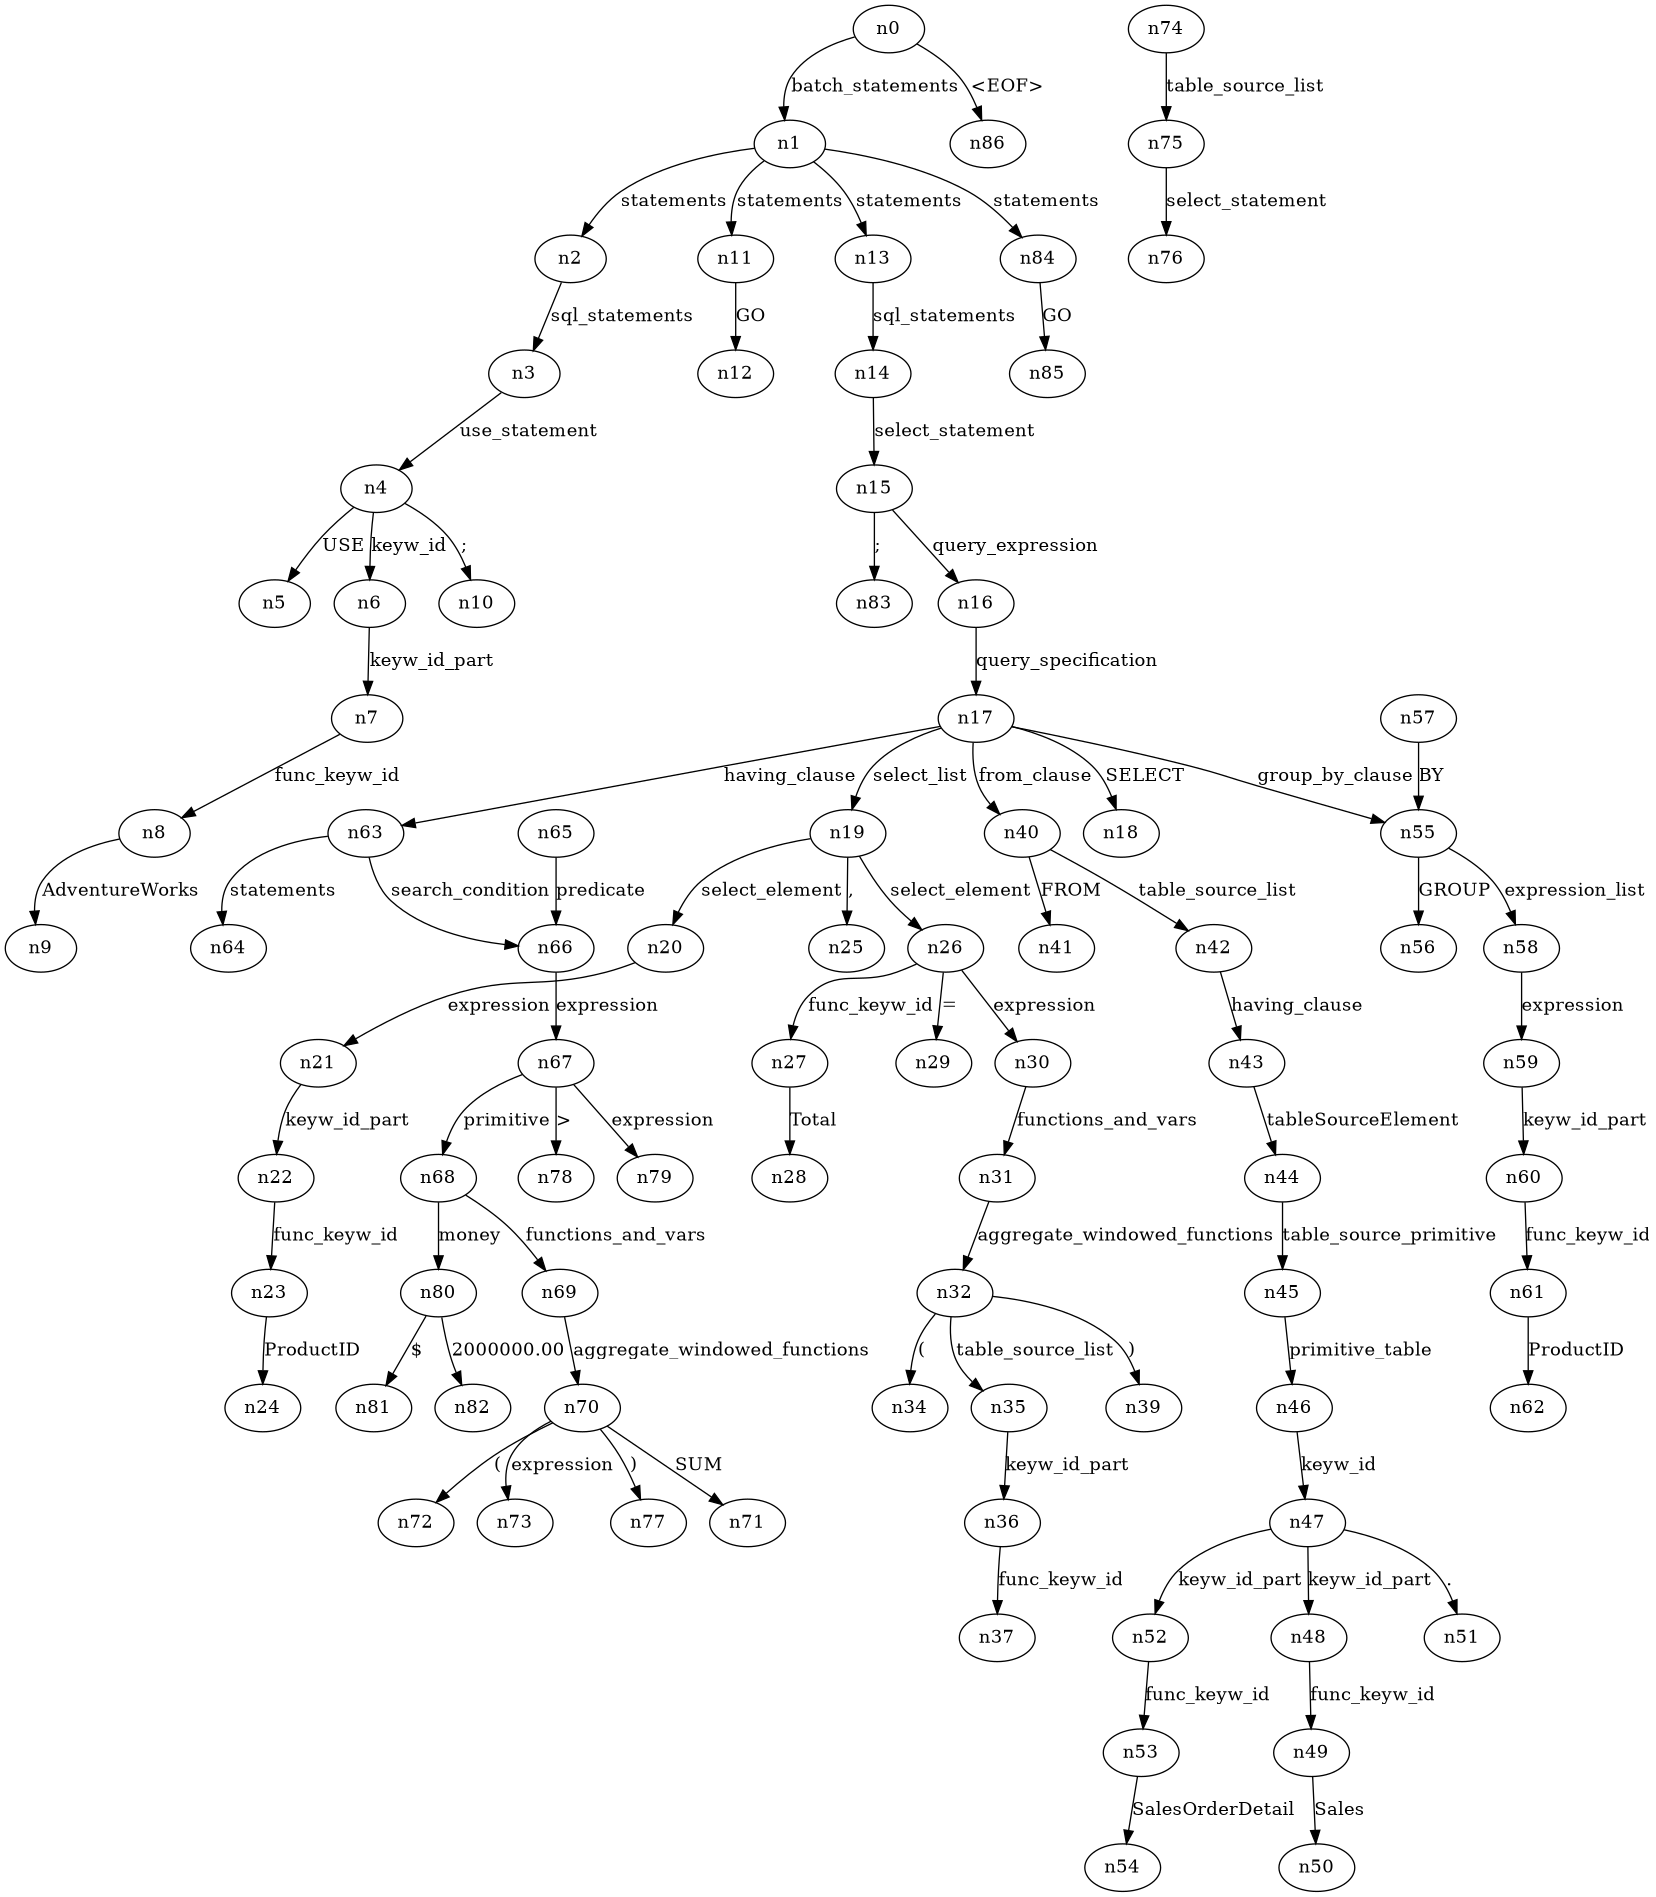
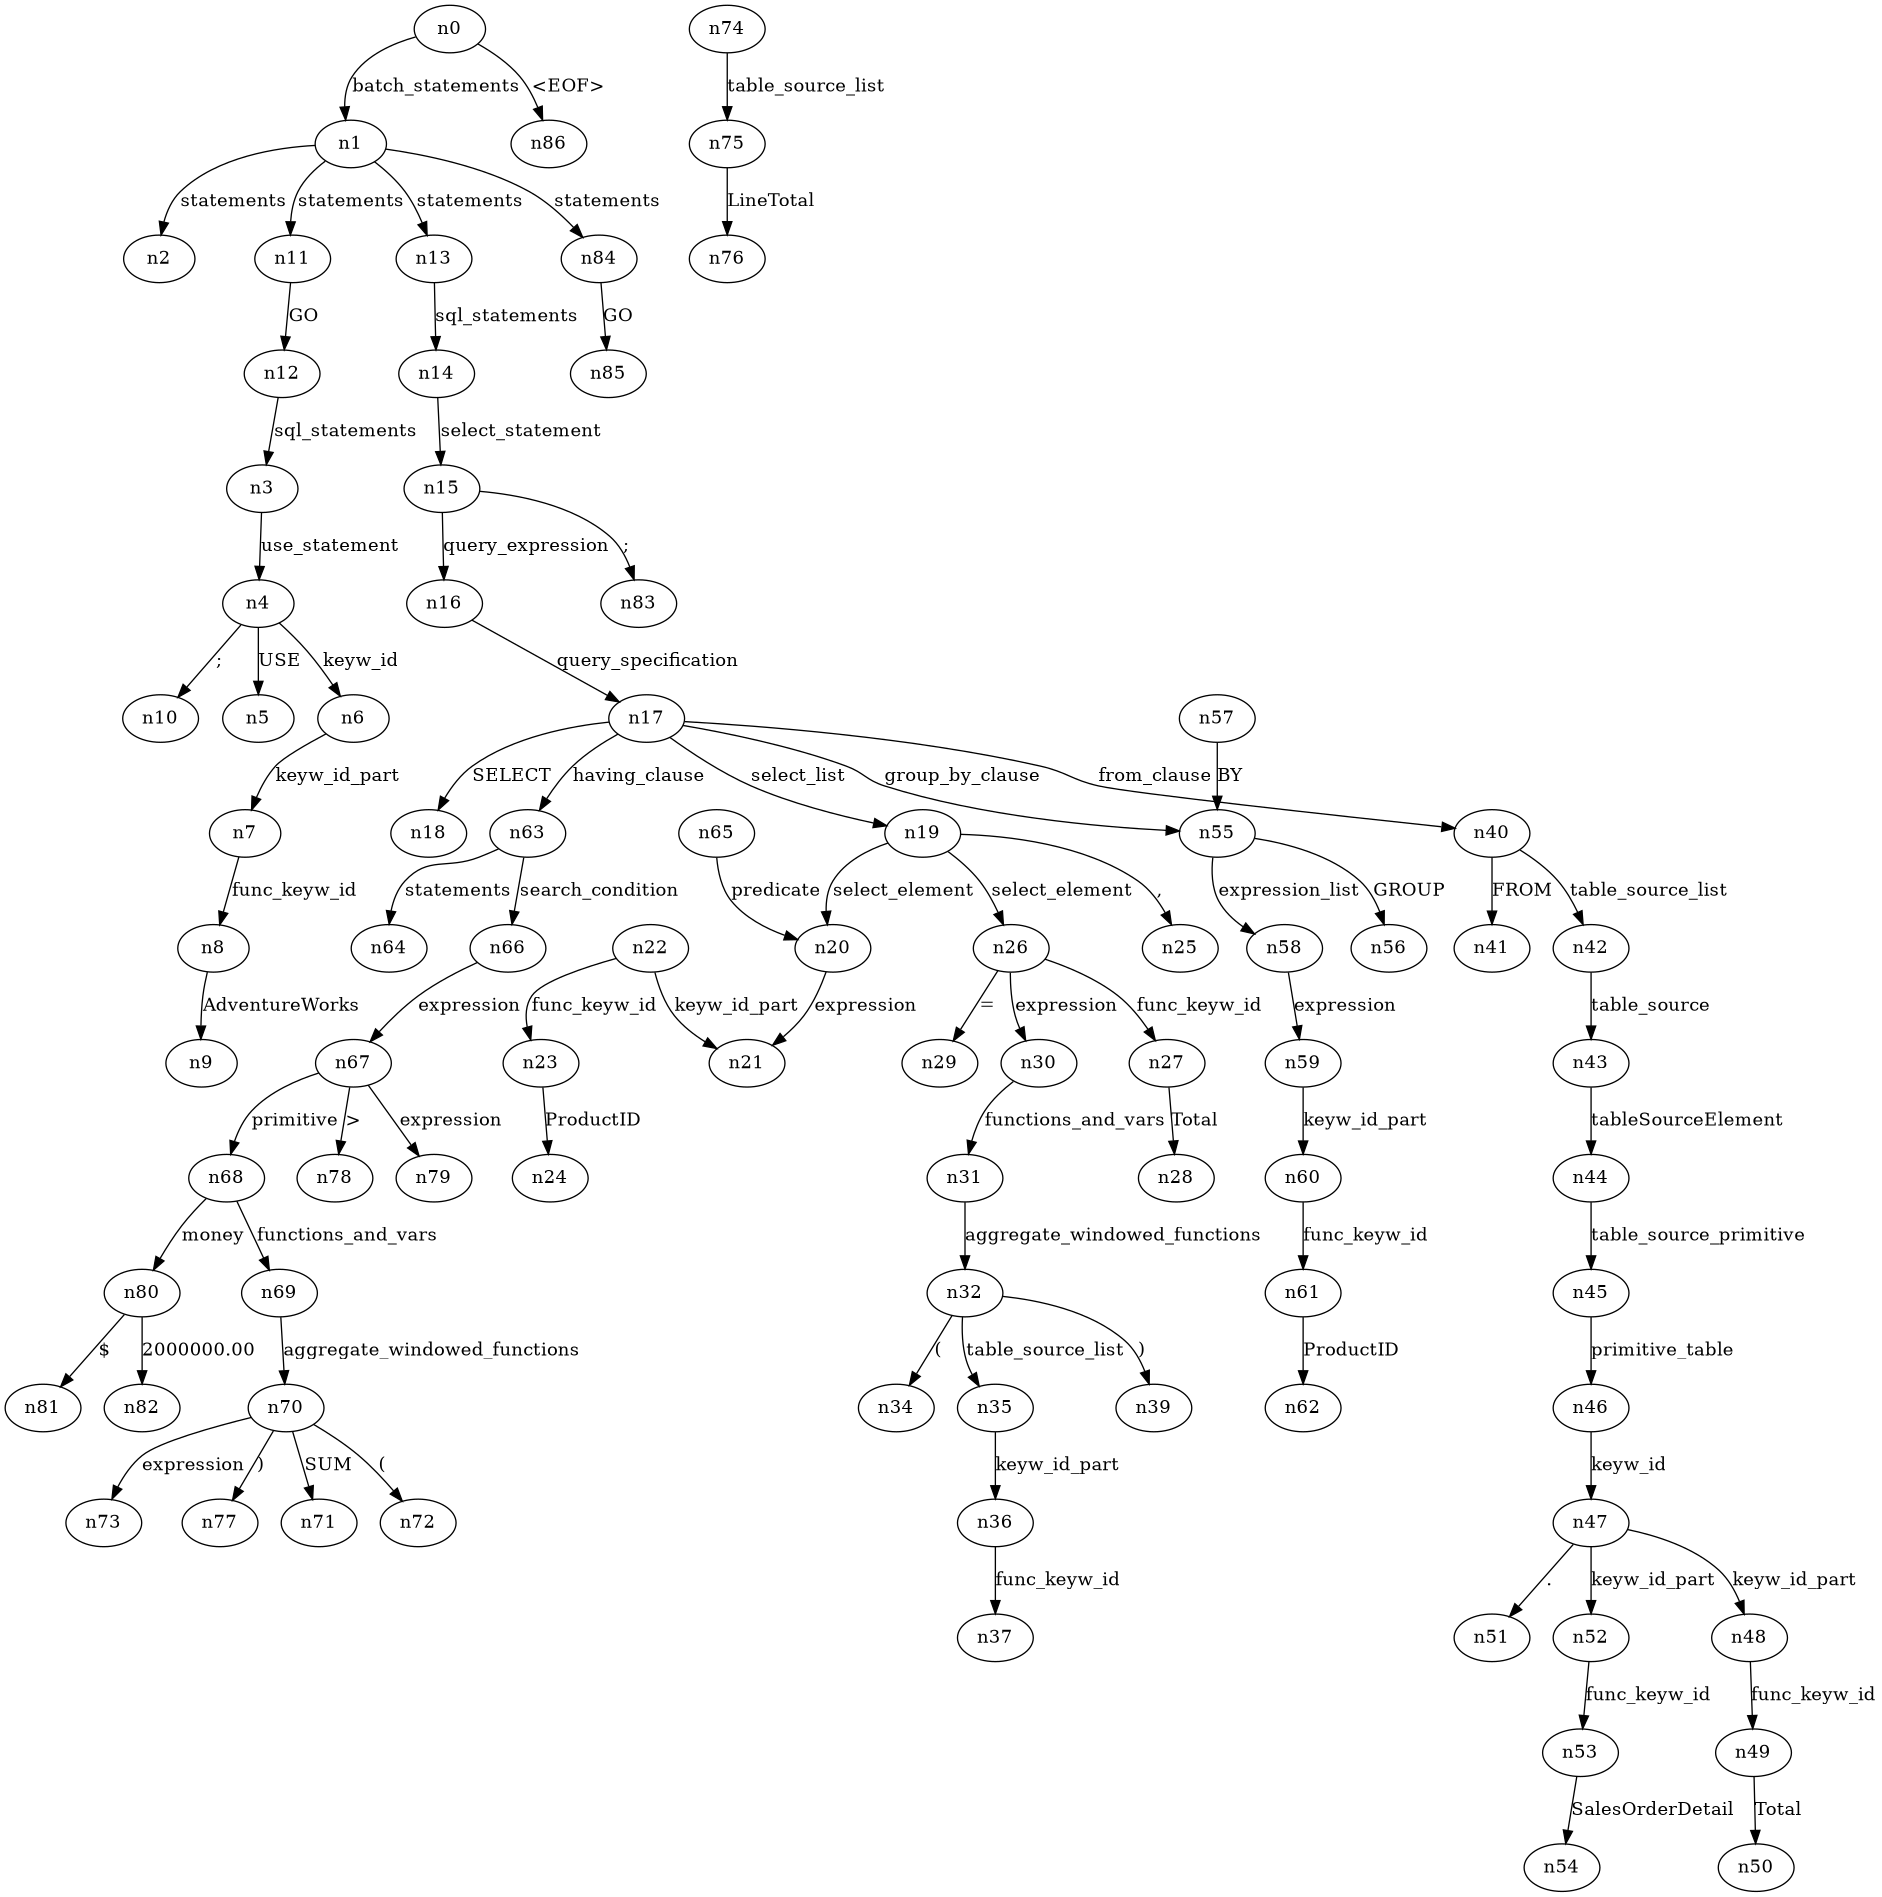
(1247, 201) -> (771, 201)
(550, 310) -> (273, 425)
(556, 884) -> (737, 908)
(1297, 1006) -> (1651, 1006)
(285, 1111) -> (672, 1013)
(1340, 1810) -> (1779, 1810)
